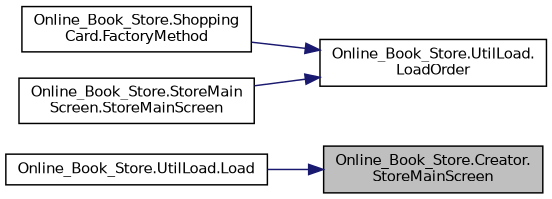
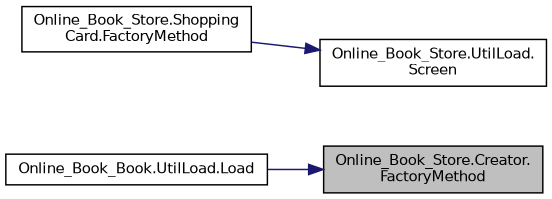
(433, 63) -> (433, 63)
(137, 101) -> none
(137, 169) -> (137, 169)
(433, 169) -> (433, 169)
